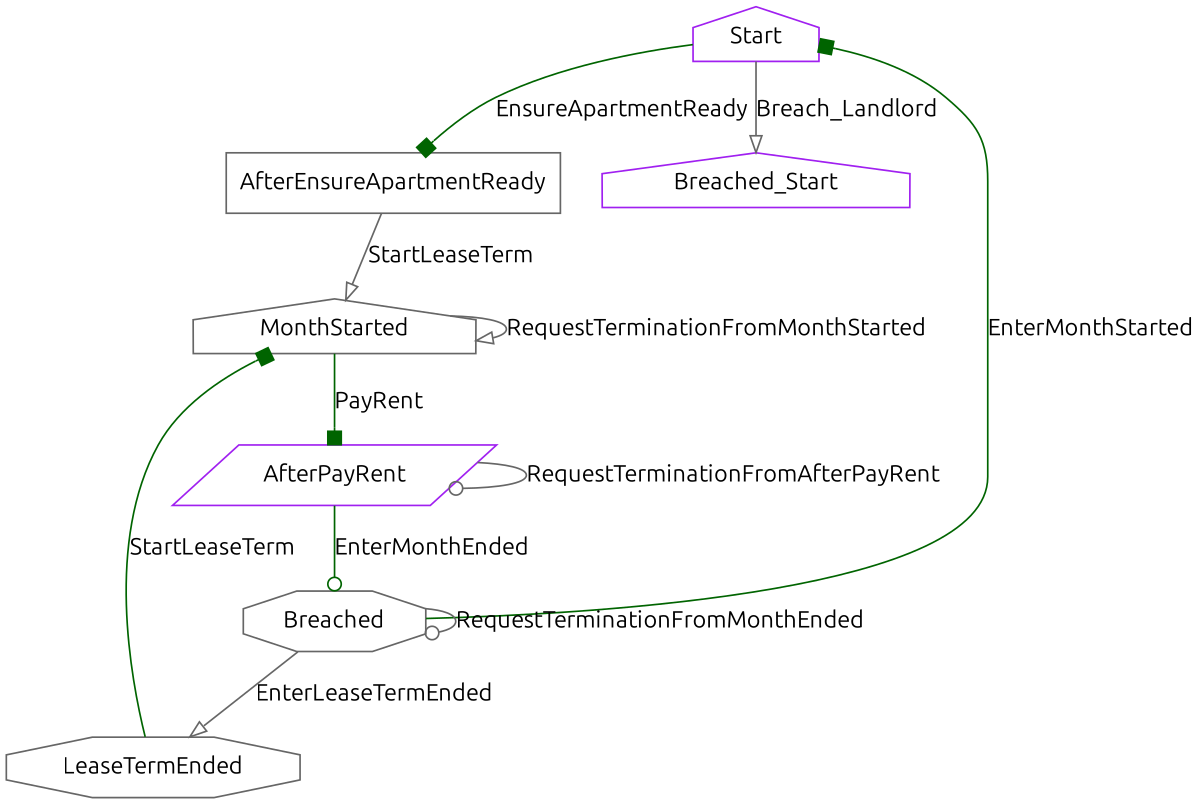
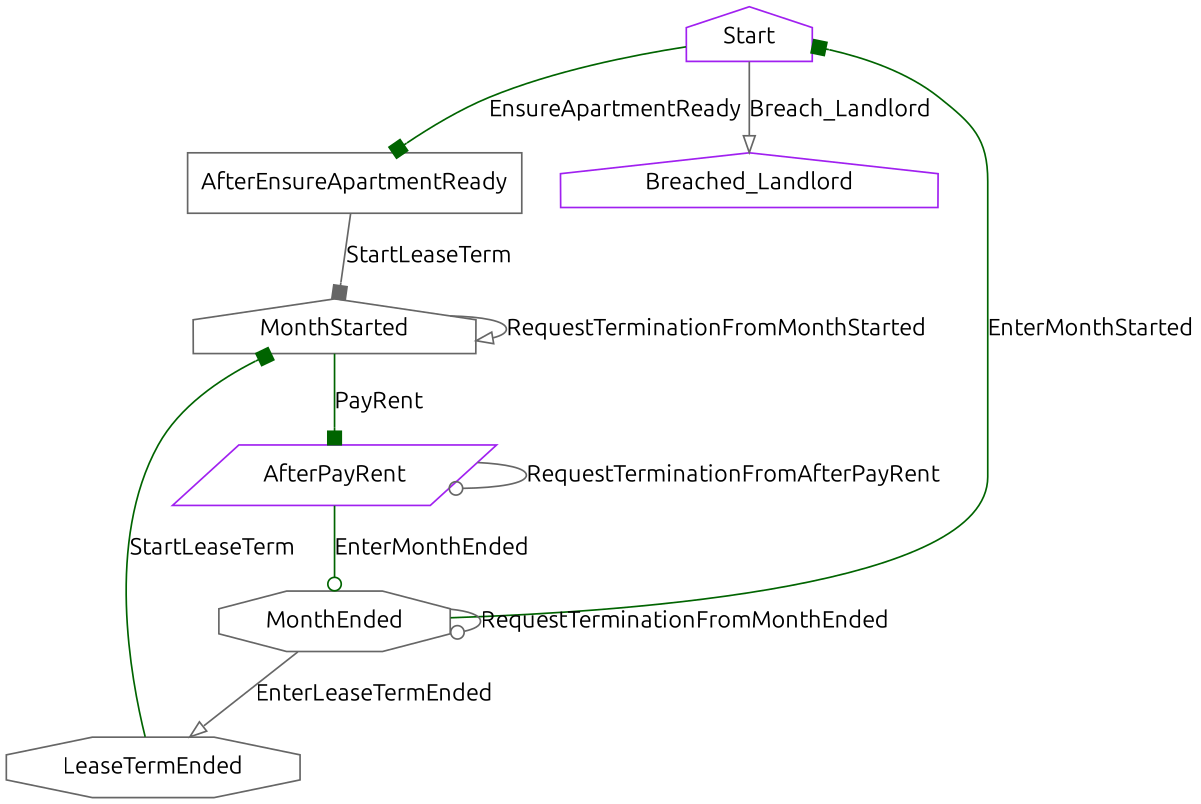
(756, 183) -> (749, 183)
(367, 249) -> (346, 248)
(335, 621) -> (335, 621)
